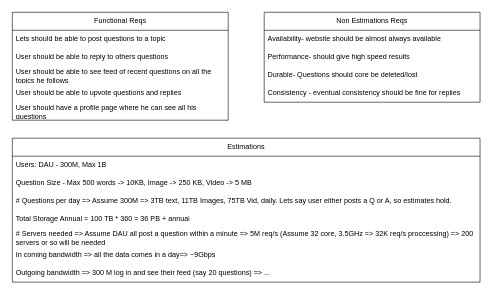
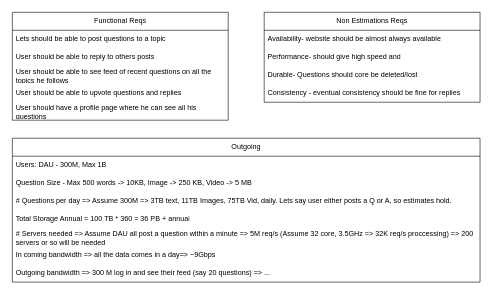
(101, 57) -> (94, 57)
(346, 57) -> (339, 57)
(246, 147) -> (246, 147)
